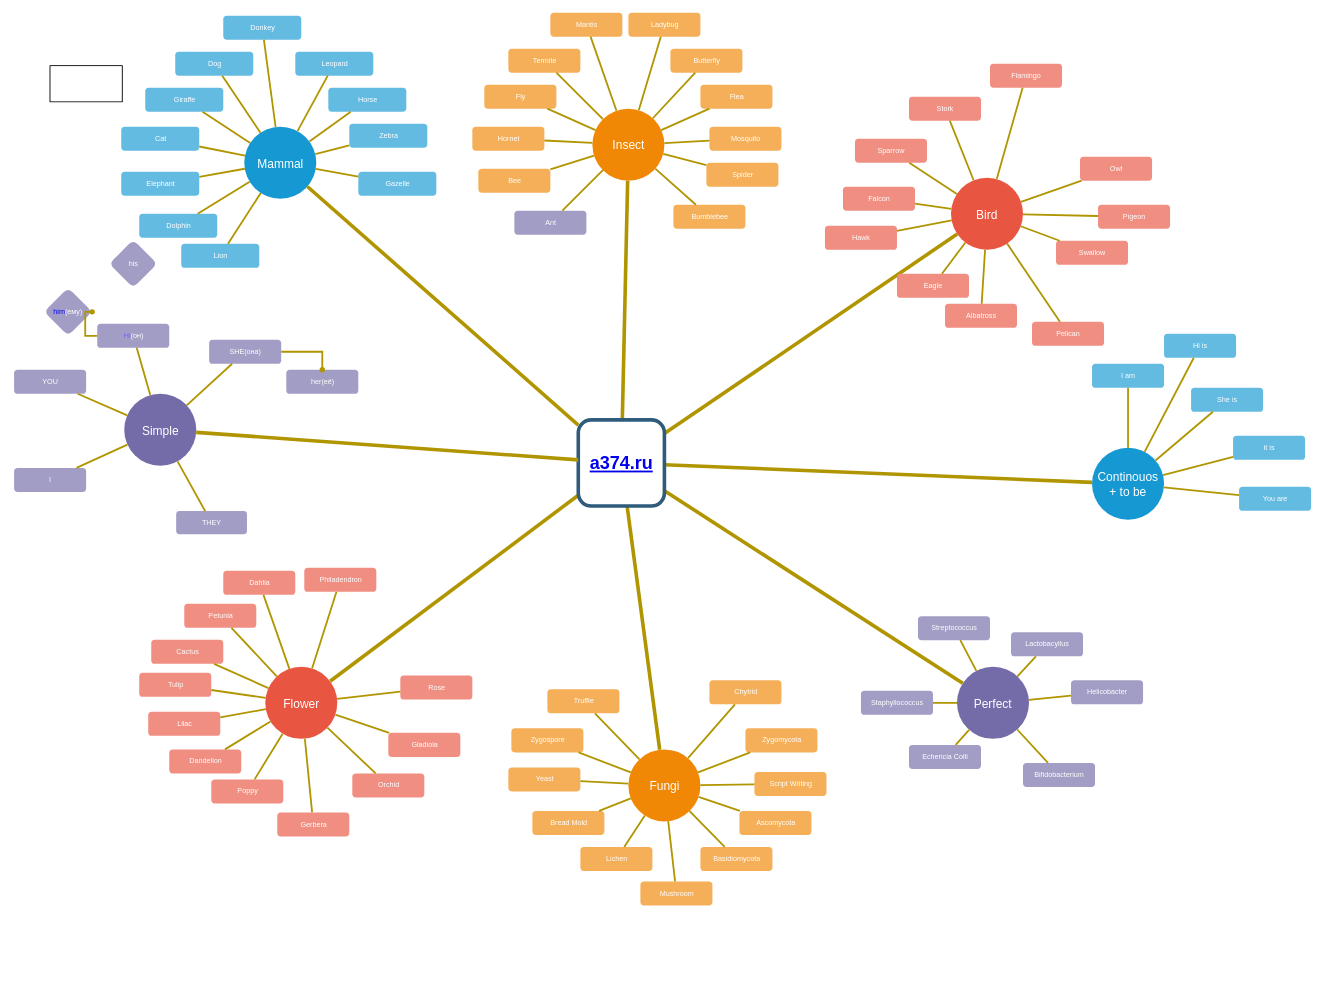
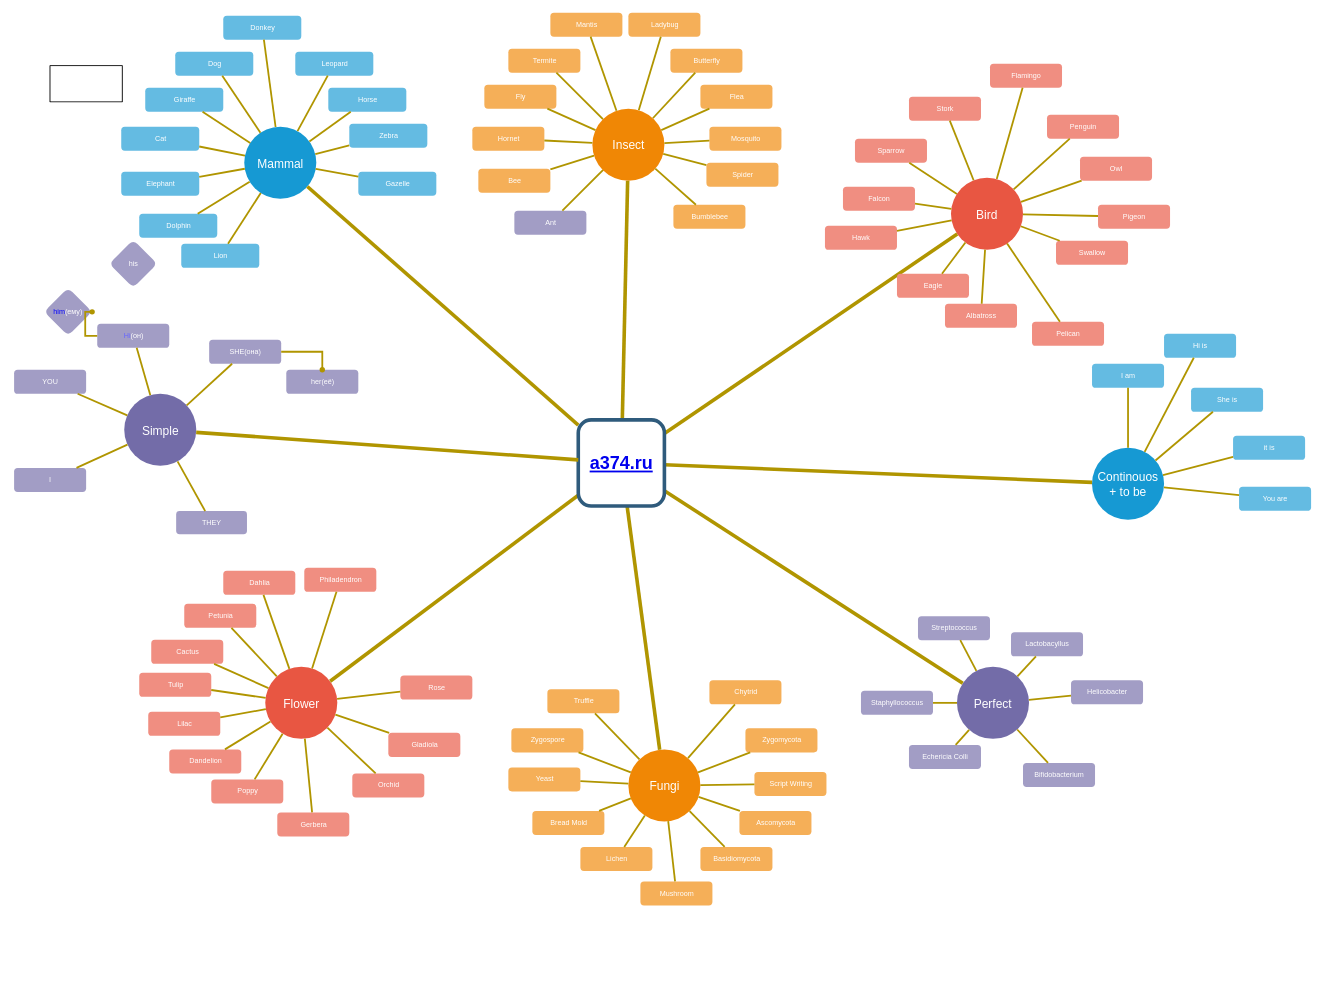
none -> (1083, 127)
none -> (1041, 164)
